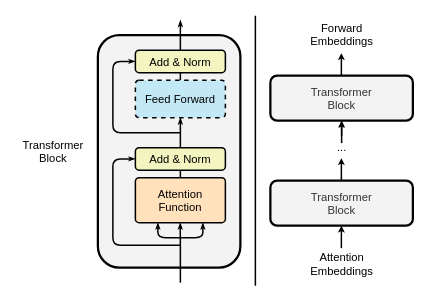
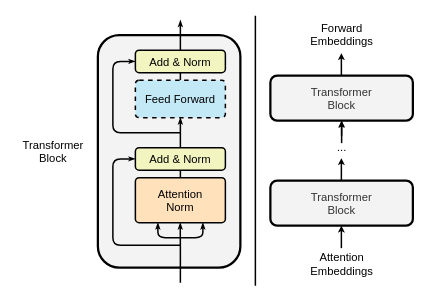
(180, 200) -> (180, 200)
